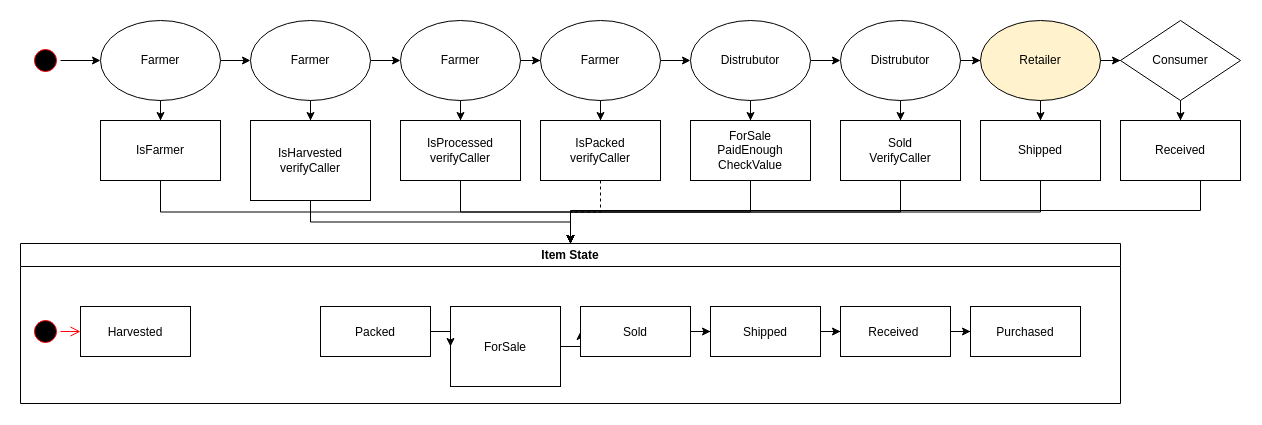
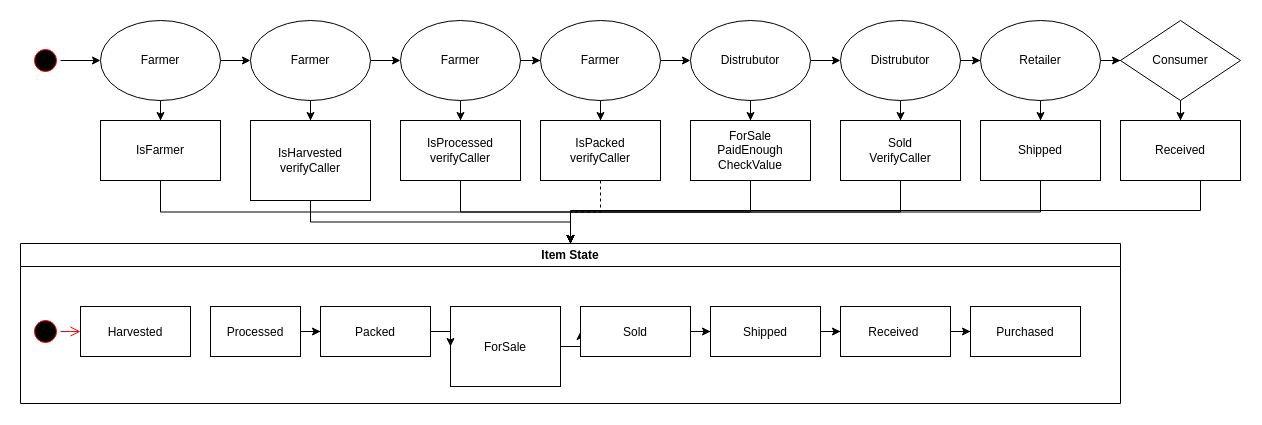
(1041, 61) -> (1041, 61)
none -> (256, 332)
none -> (315, 332)
